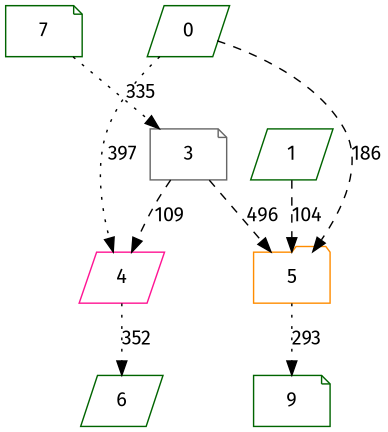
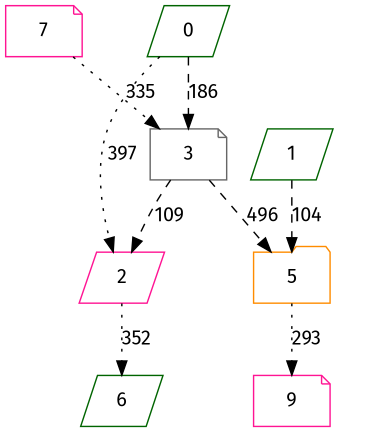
(44, 31) -> (44, 31)
(333, 113) -> (188, 86)
(122, 278) -> (122, 278)
(292, 401) -> (292, 401)
